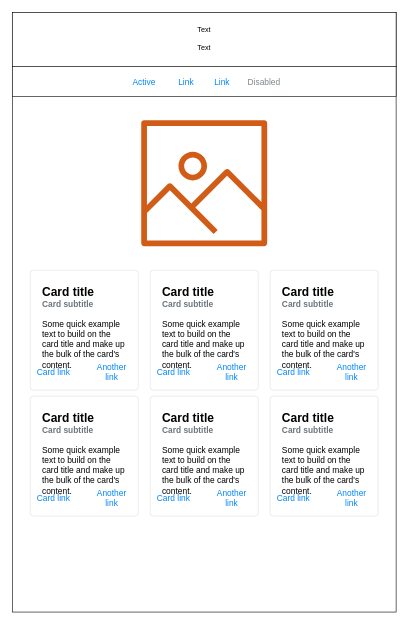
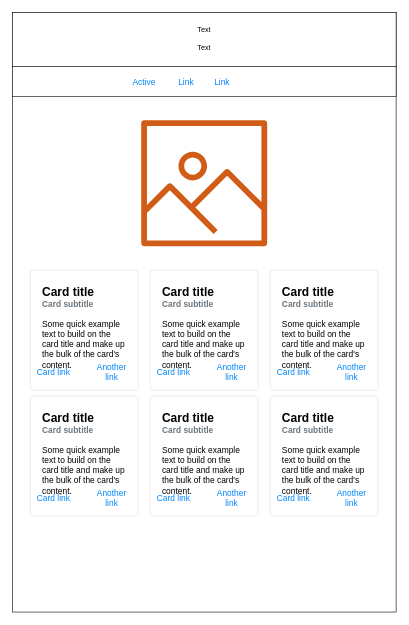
(264, 81) -> none
